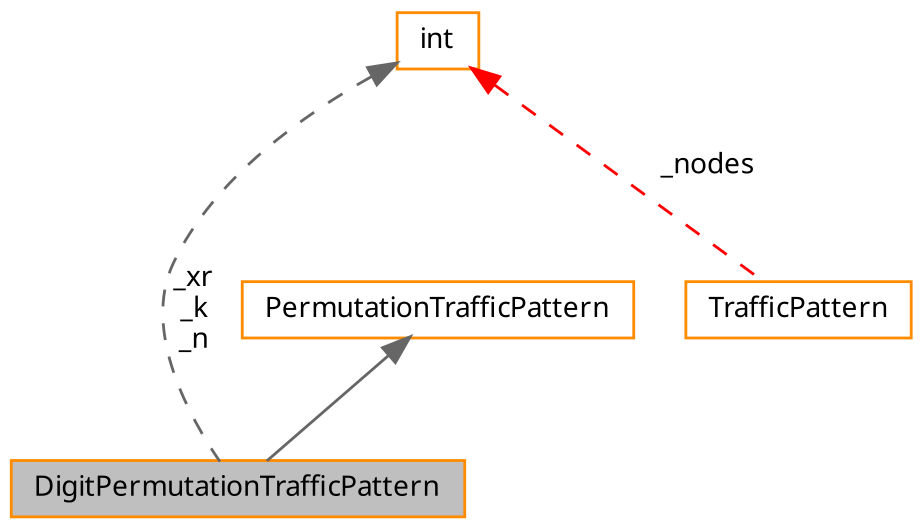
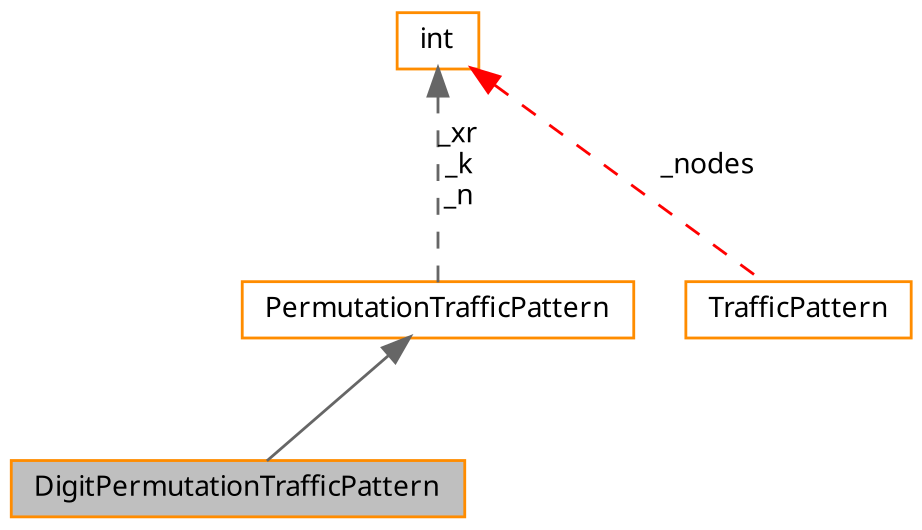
(189, 235) -> (438, 190)
